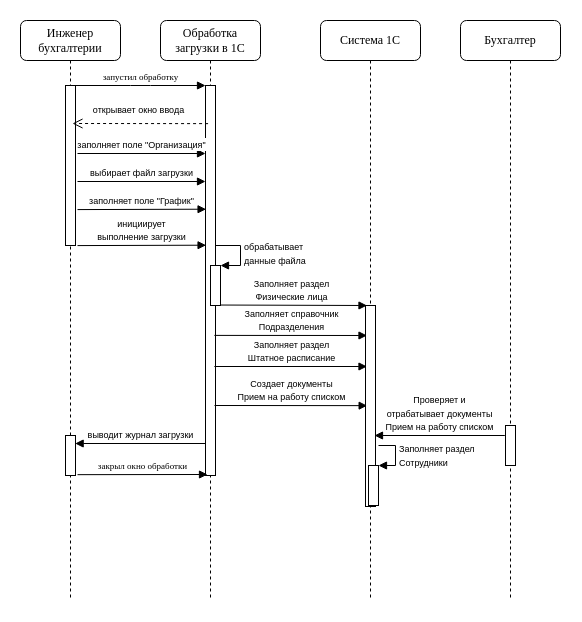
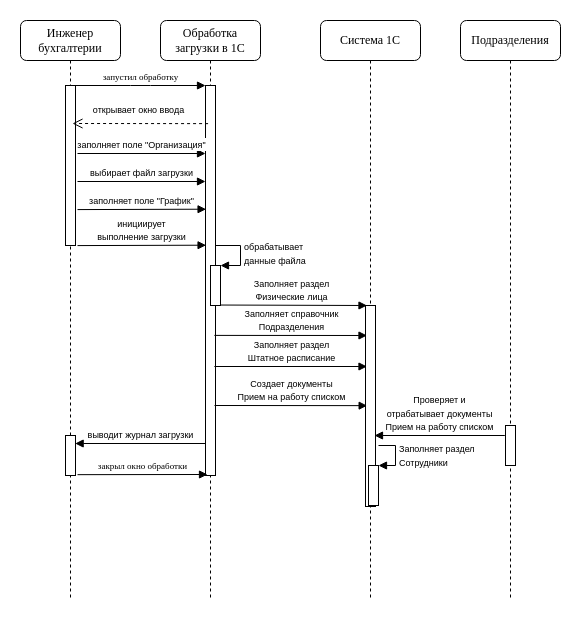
(511, 41) -> (511, 41)
